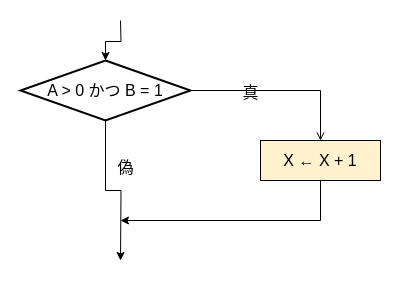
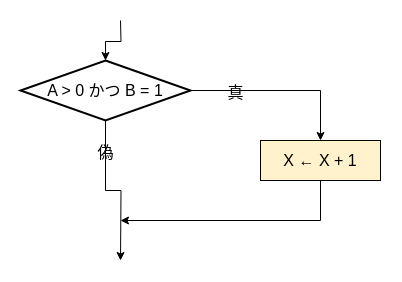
(251, 91) -> (236, 91)
(321, 134) -> (321, 132)
(126, 166) -> (106, 151)
